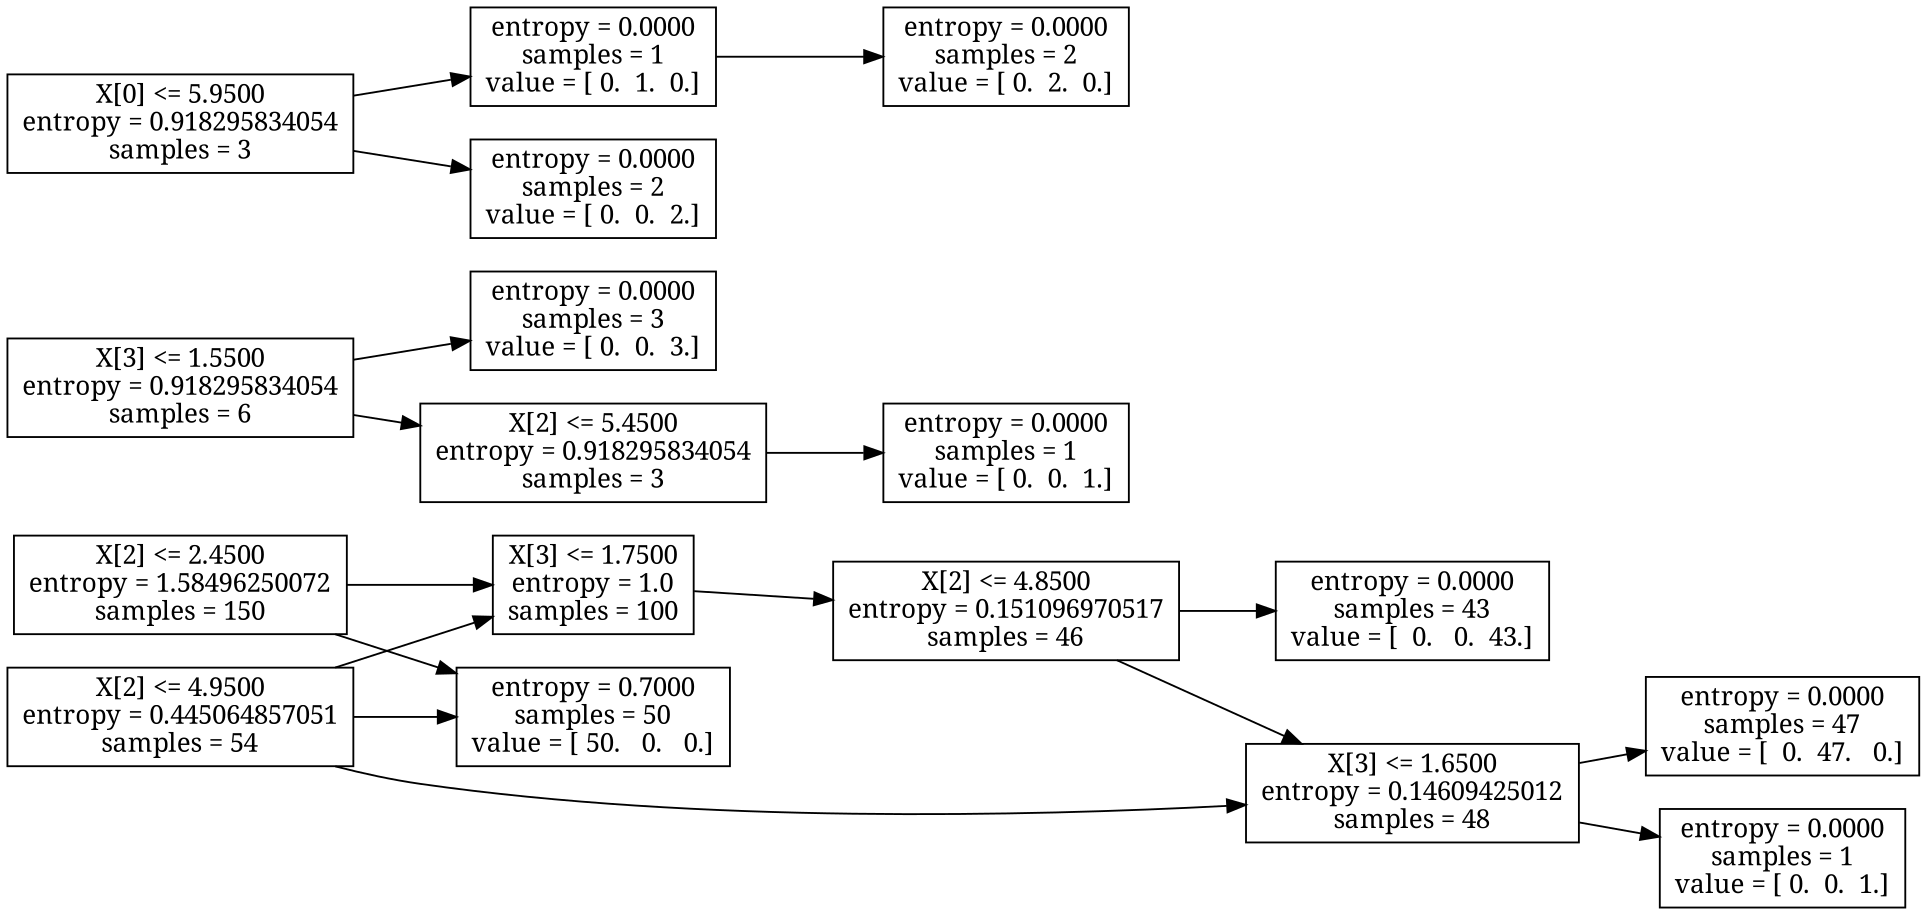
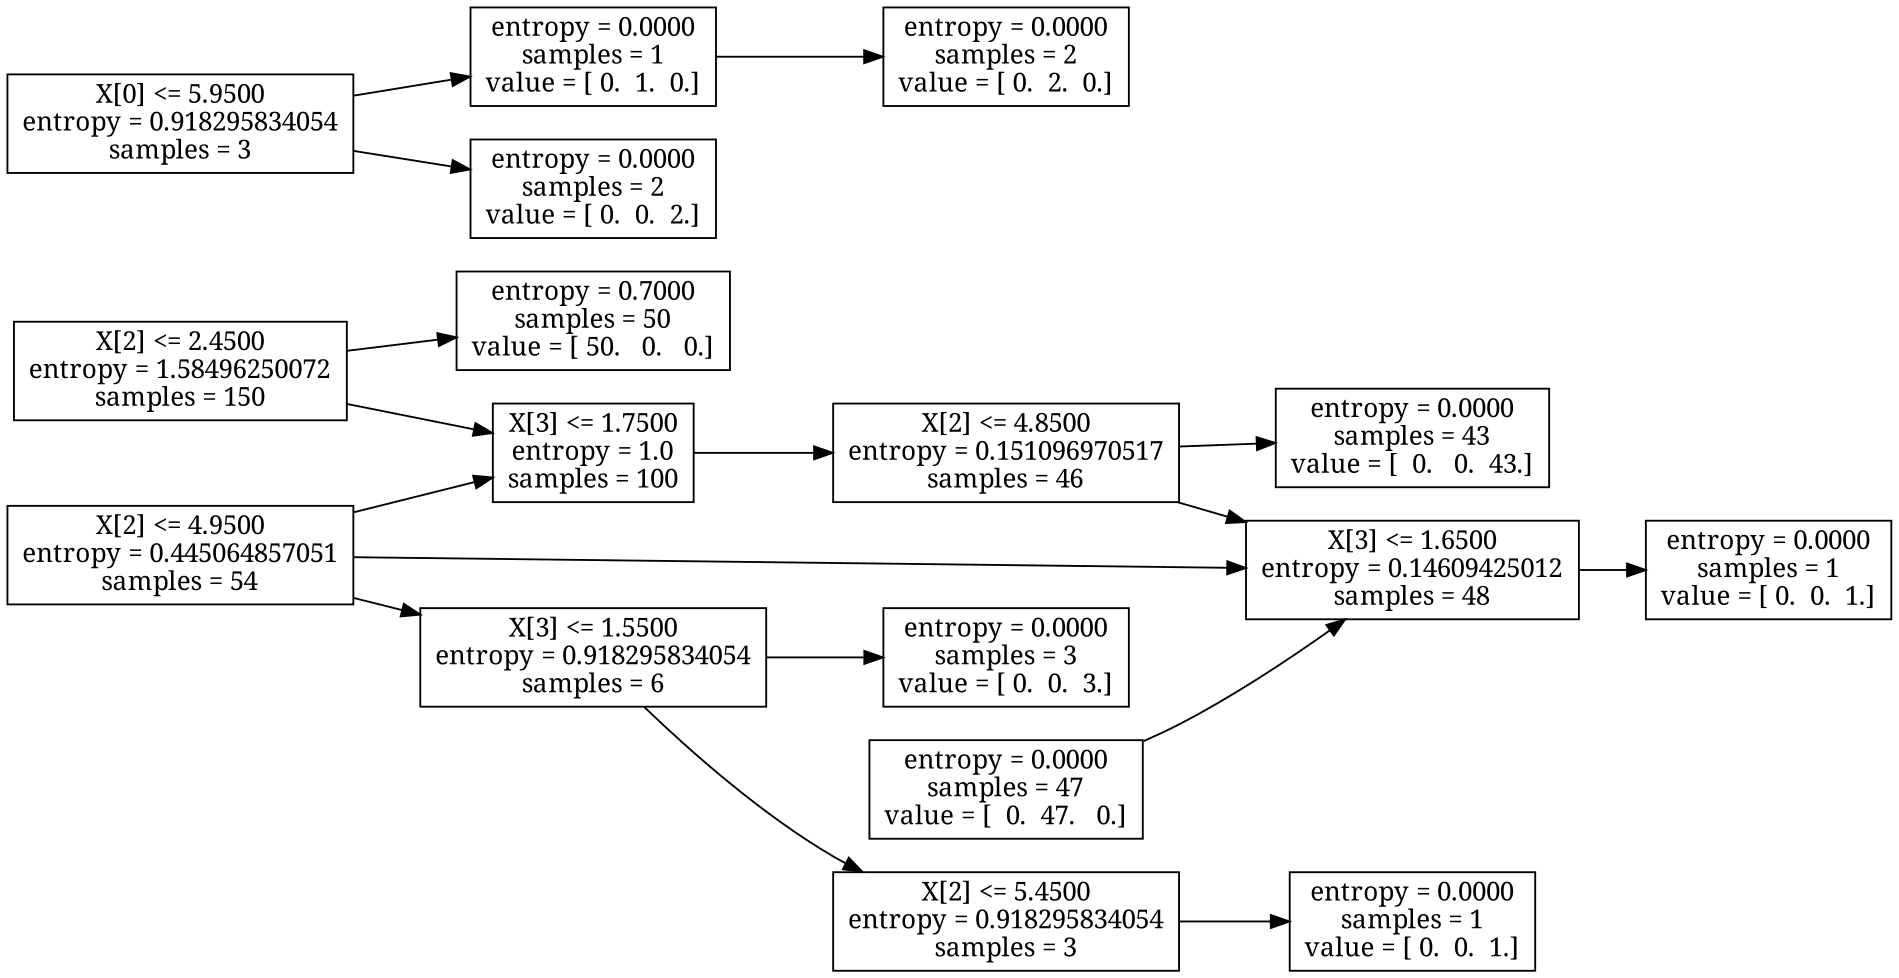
(395, 717) -> (378, 604)
(1603, 759) -> (1239, 690)
